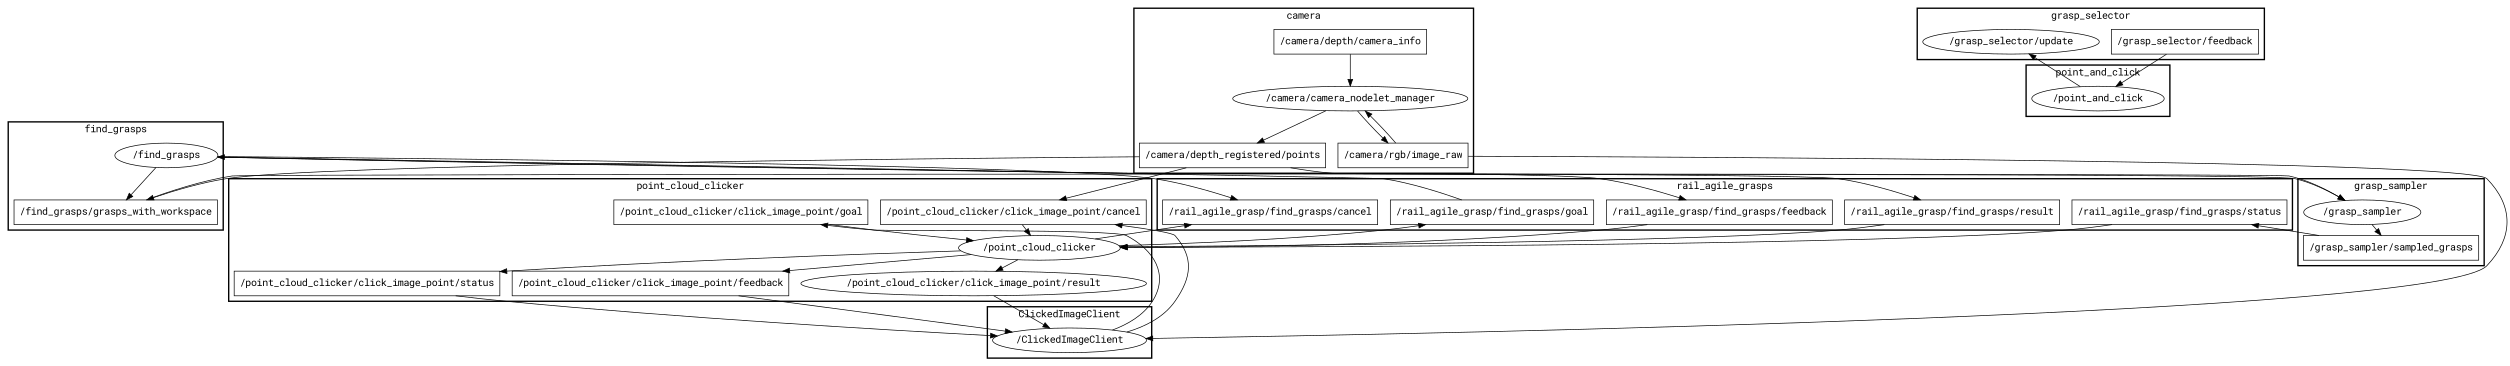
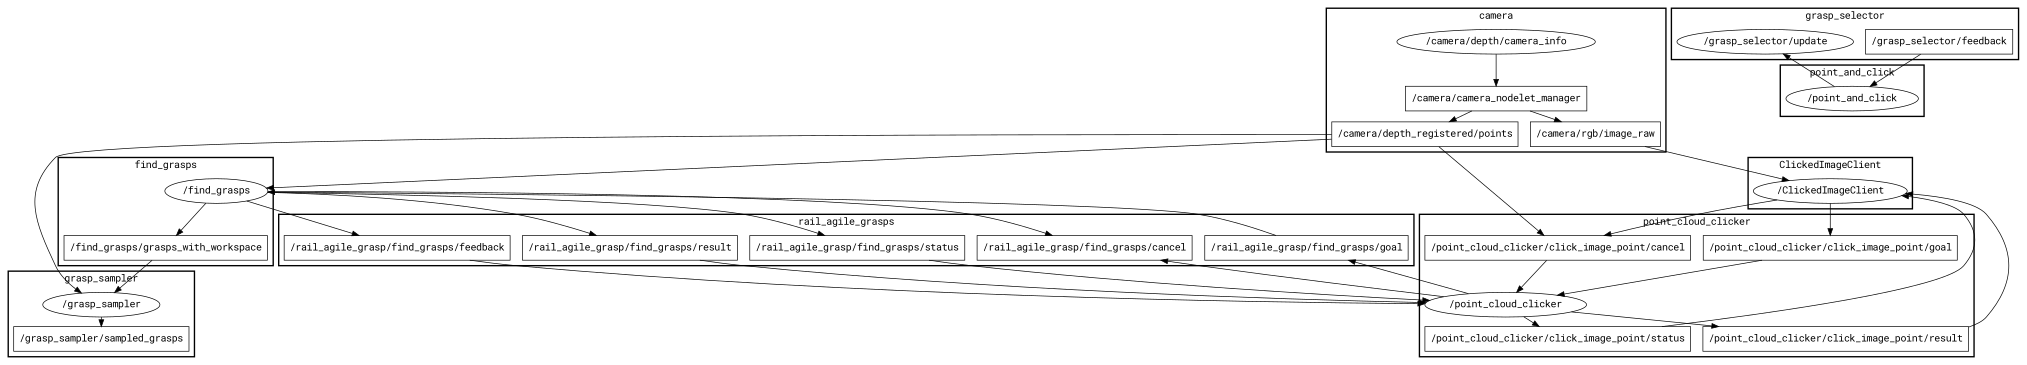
(1350, 42) -> (1496, 42)
(1350, 99) -> (1496, 99)
(1383, 129) -> none
(818, 160) -> (803, 163)
(2302, 233) -> (544, 200)
(650, 283) -> none
(974, 283) -> (1836, 339)
